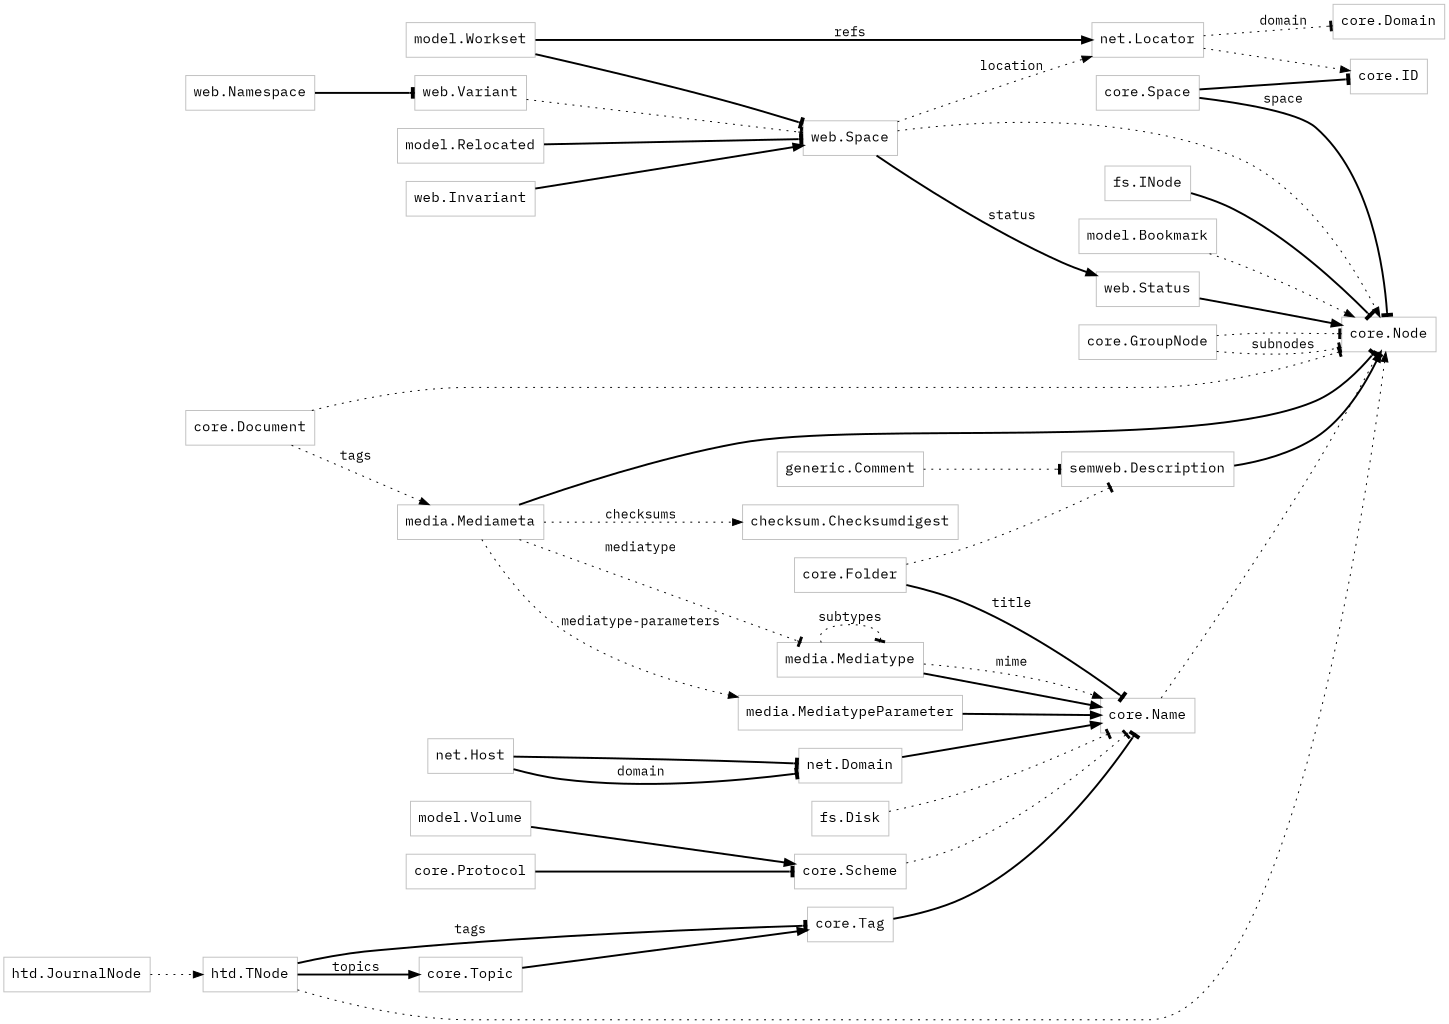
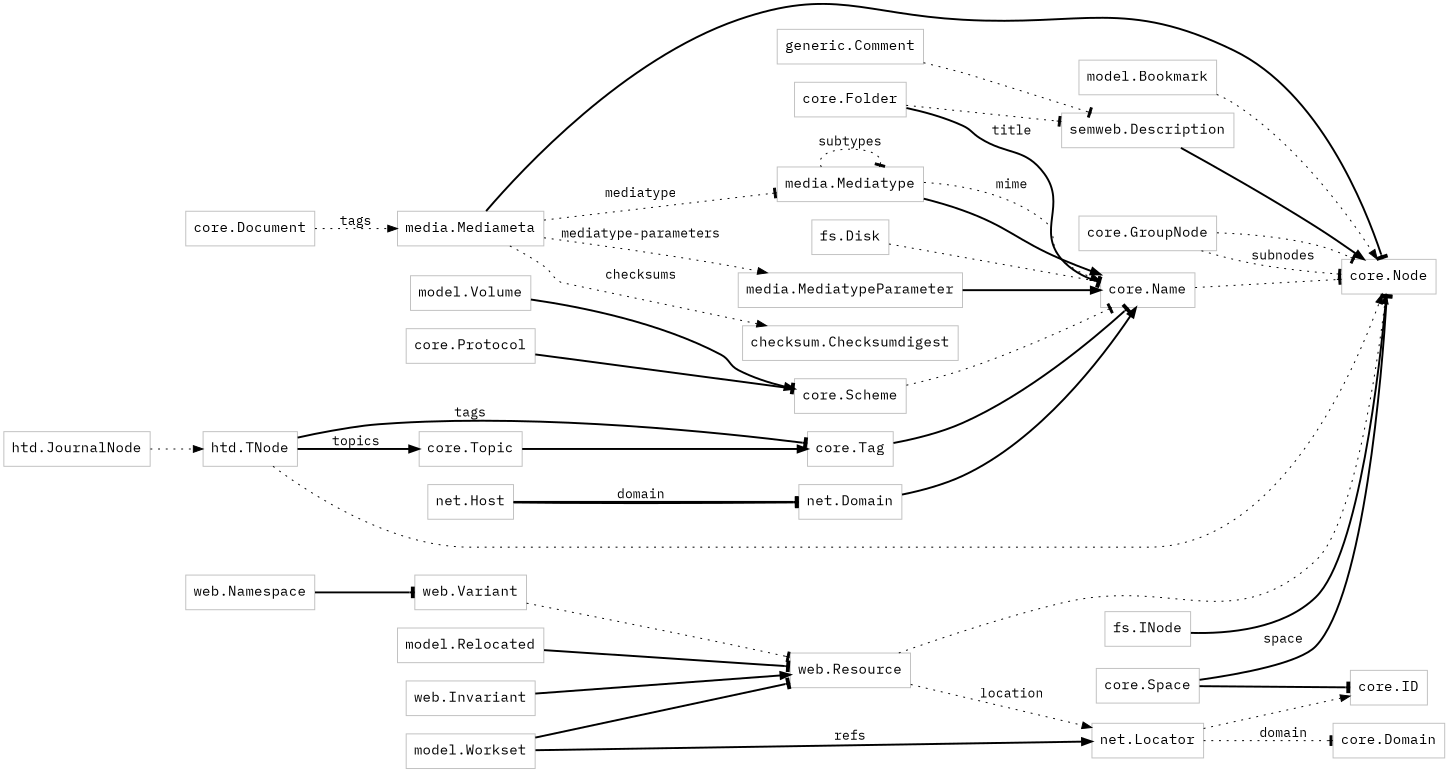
(850, 138) -> (850, 670)
(1148, 289) -> none
(825, 387) -> none
